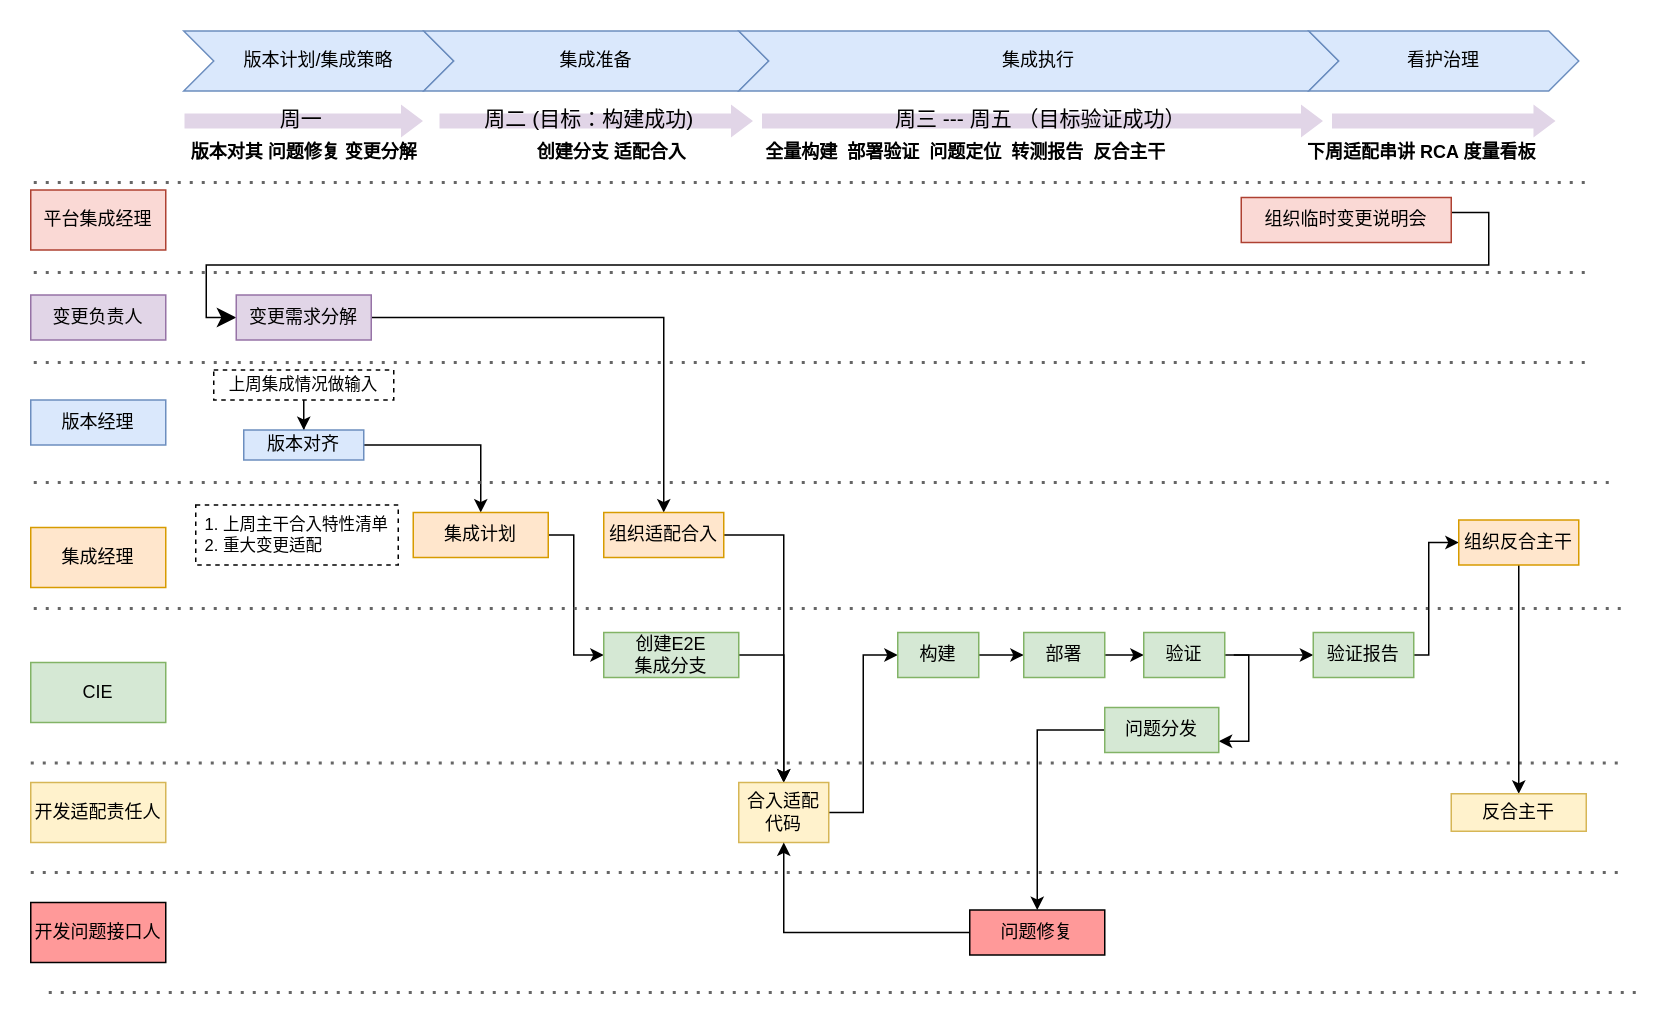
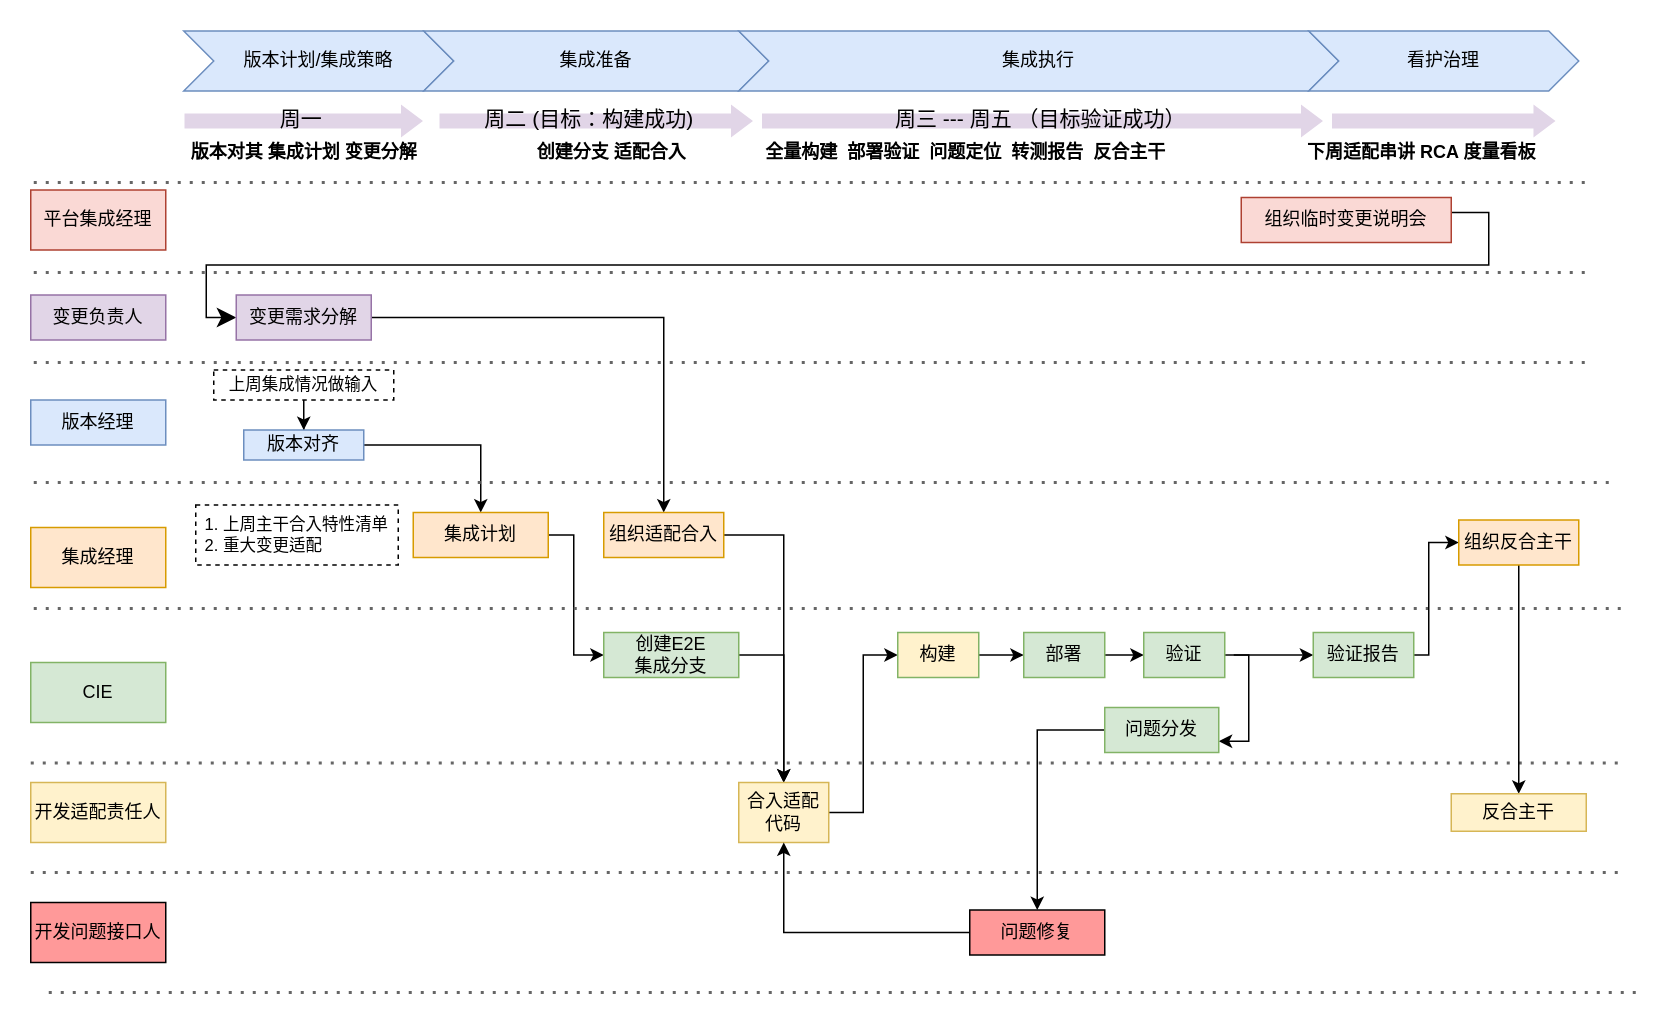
(305, 151) -> (305, 151)
(938, 655) -> (938, 655)
